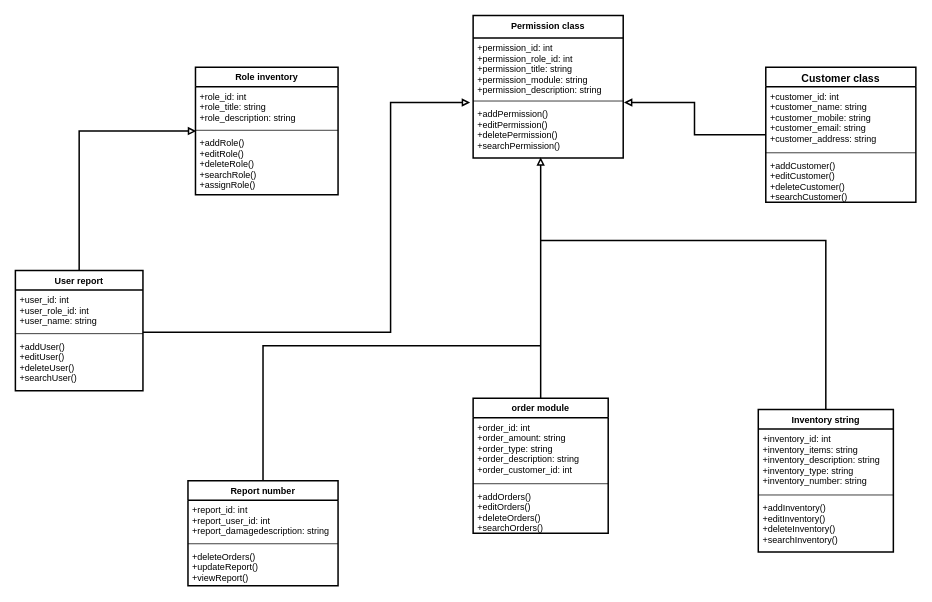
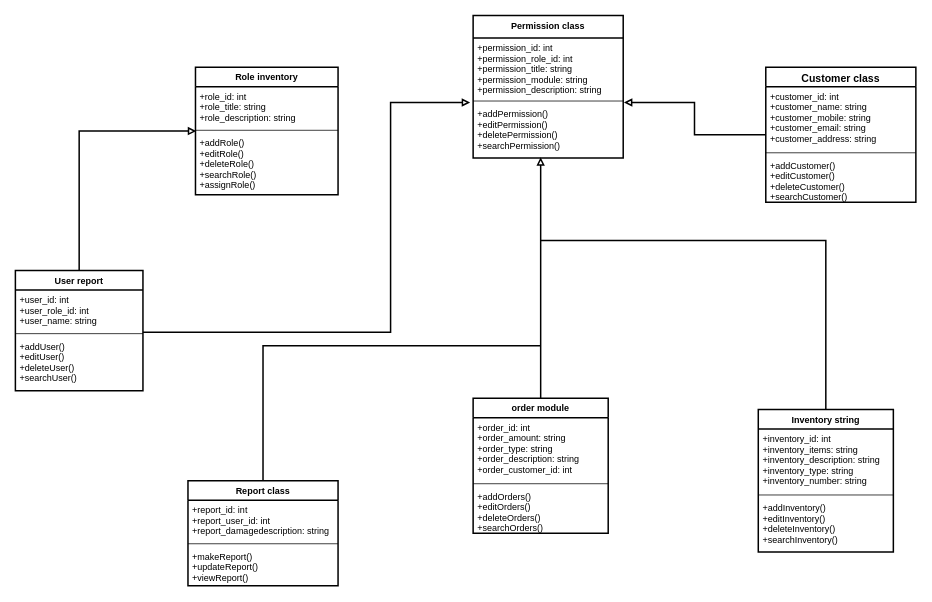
(263, 491) -> (263, 491)
(229, 557) -> (225, 557)
